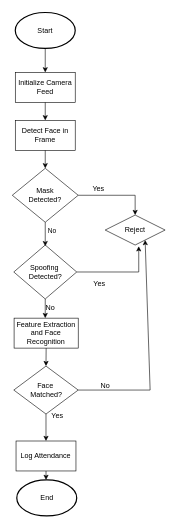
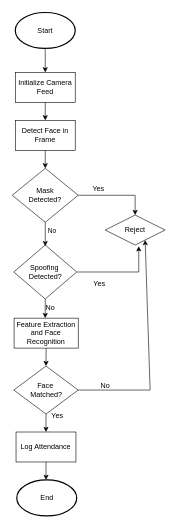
(46, 456) -> (46, 447)
